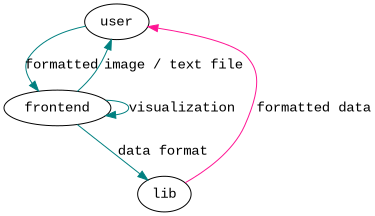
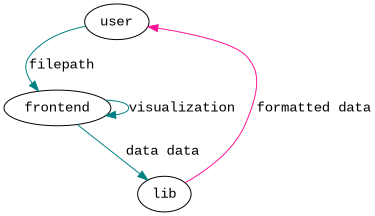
(62, 65) -> (62, 65)
(95, 72) -> none
(163, 151) -> (163, 151)
